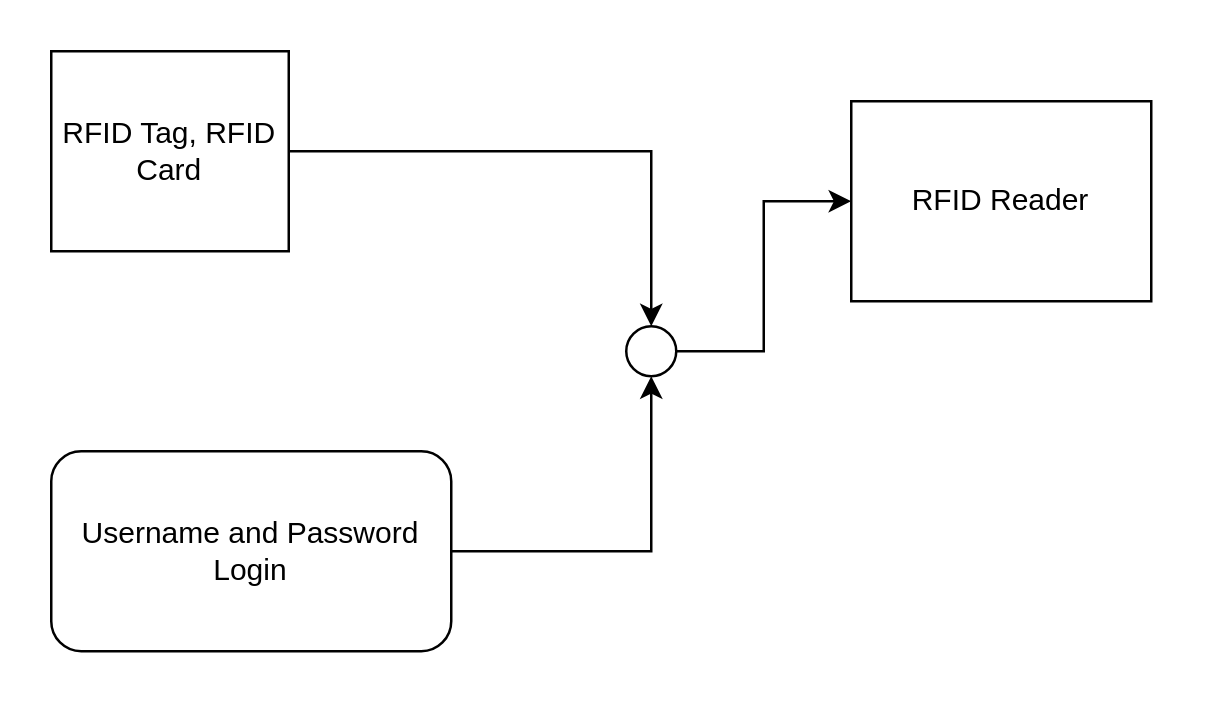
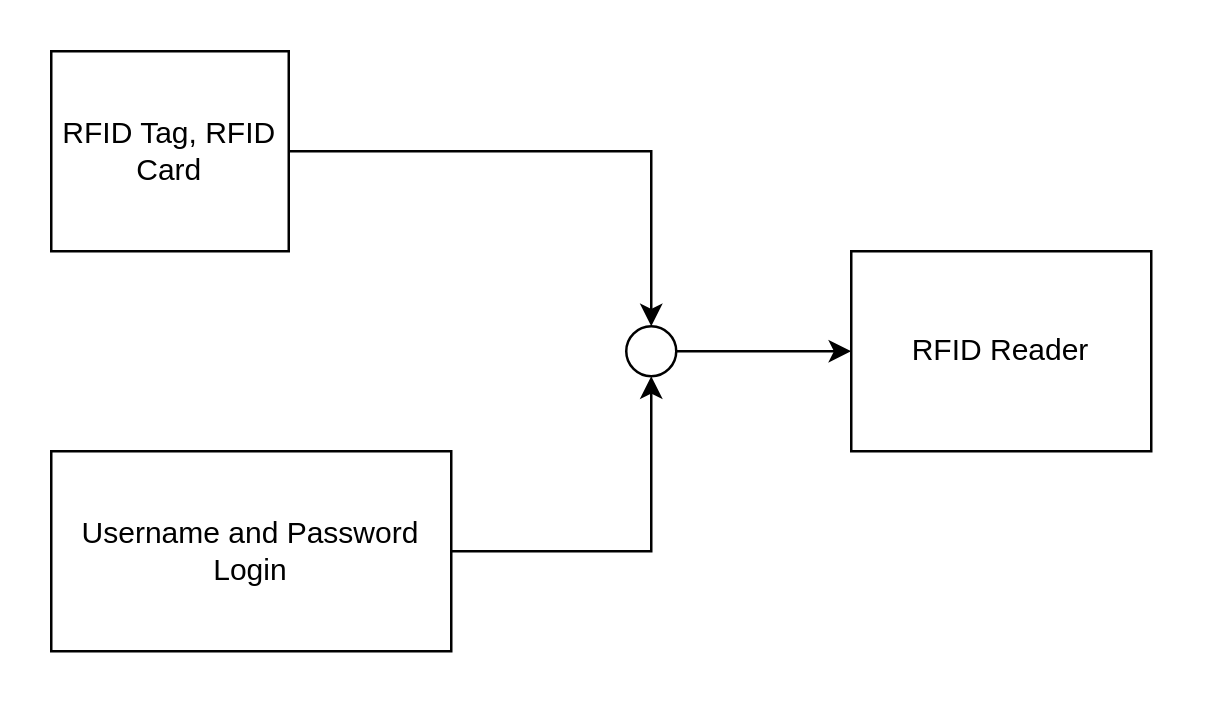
(1001, 201) -> (1001, 351)
(251, 551) -> (251, 551)
